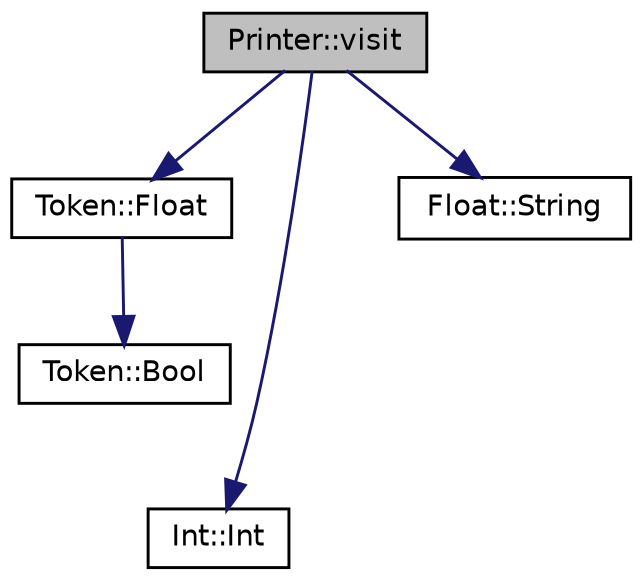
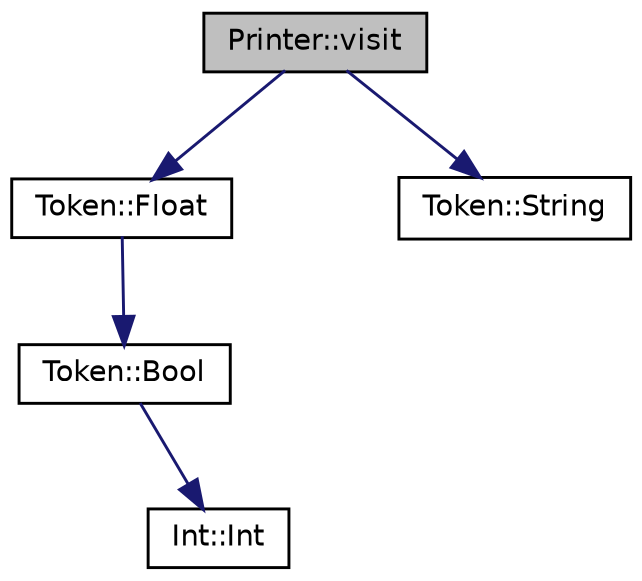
(515, 208) -> (515, 208)
(281, 278) -> (164, 444)
